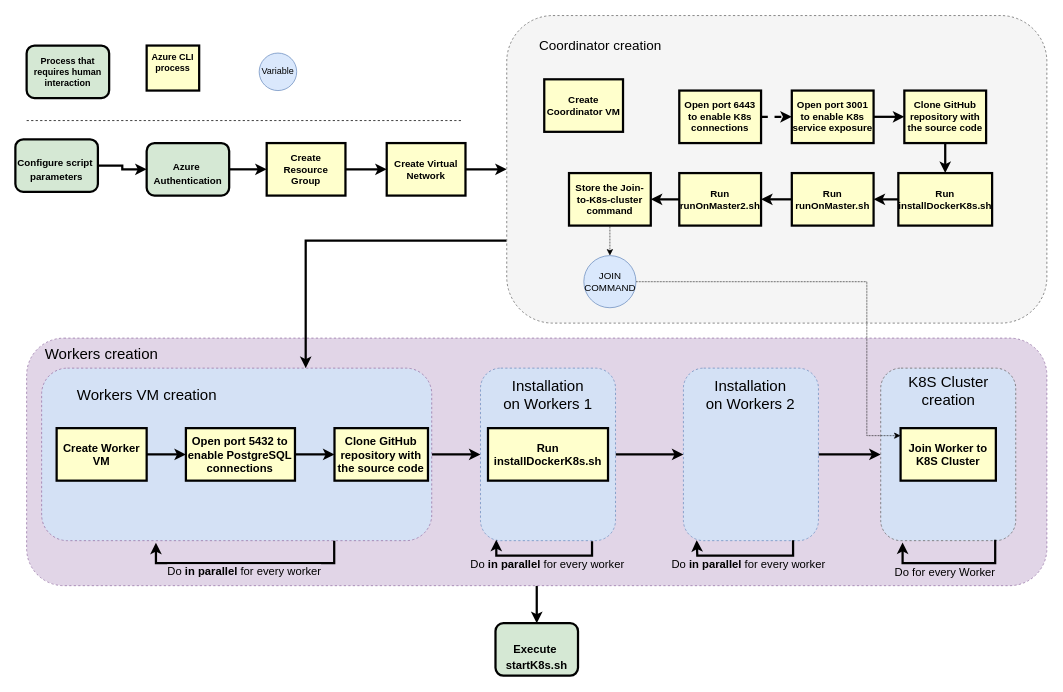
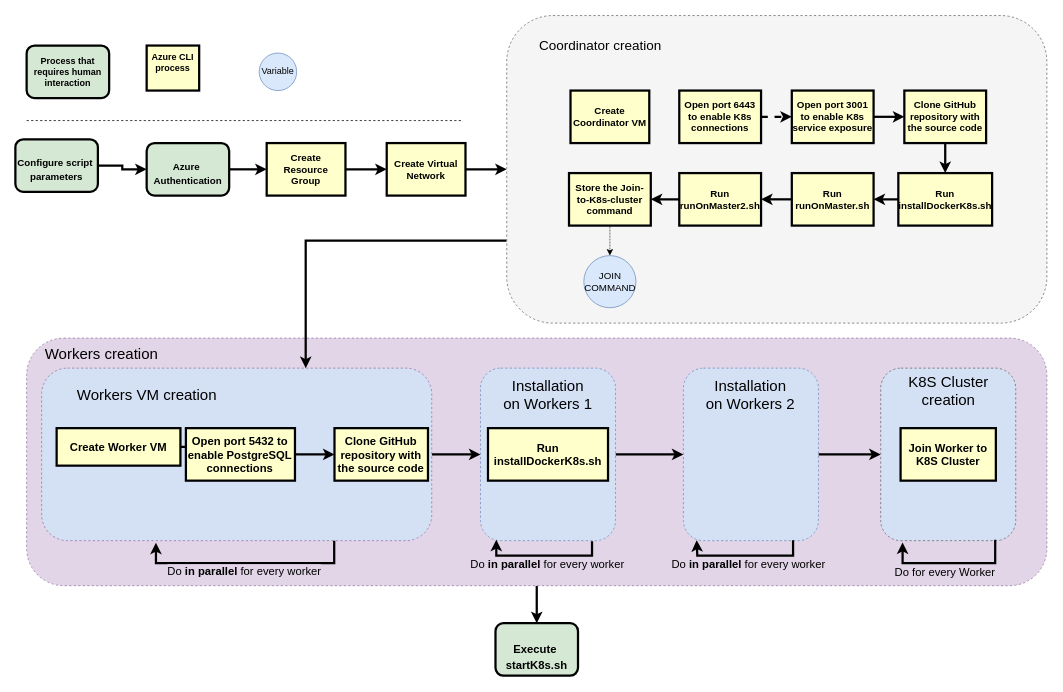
(584, 105) -> (610, 117)
(894, 435) -> none
(102, 454) -> (119, 447)
